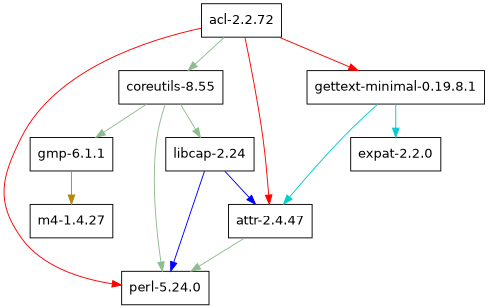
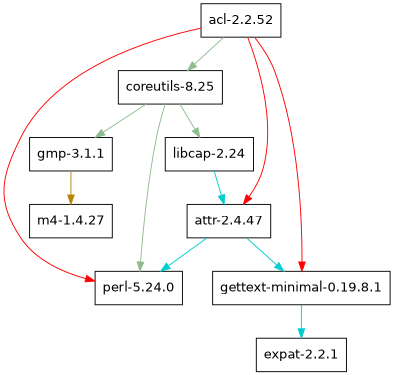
(242, 20) -> (241, 20)
(171, 87) -> (170, 87)
(332, 149) -> (262, 251)
(71, 154) -> (71, 154)
(396, 154) -> (301, 355)
(237, 184) -> (218, 183)
(189, 217) -> none
(222, 252) -> (188, 252)
